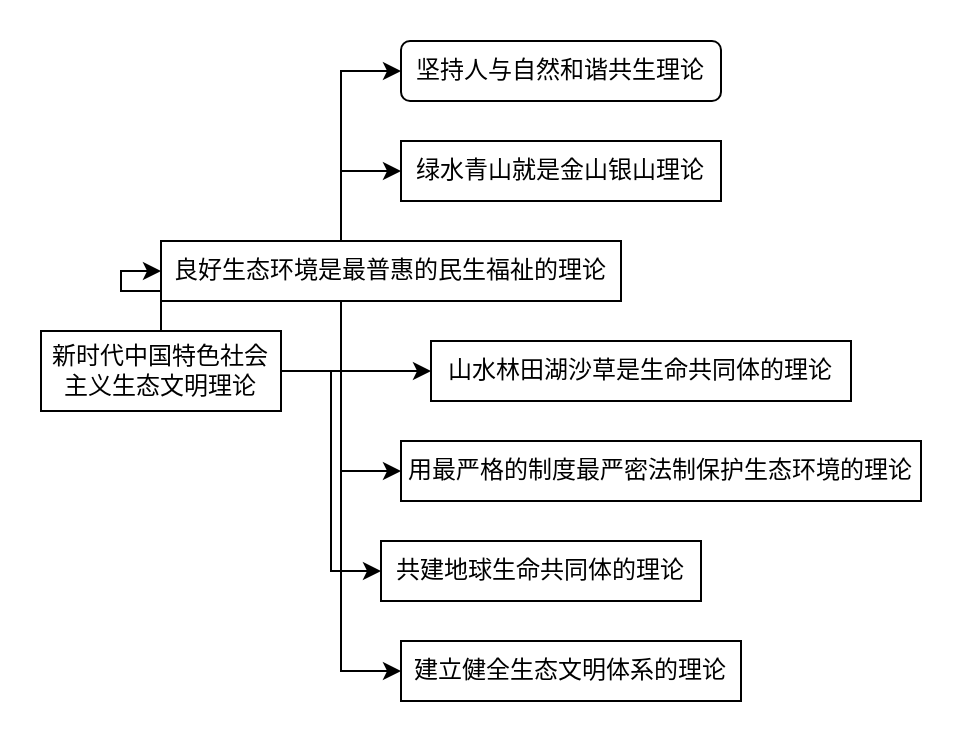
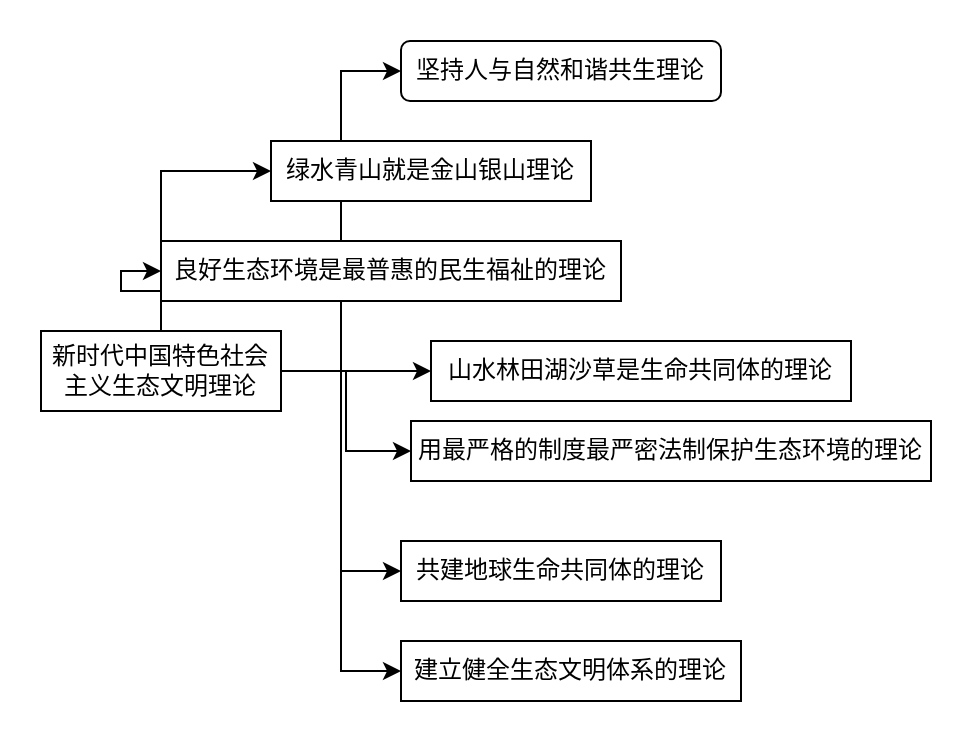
(561, 171) -> (431, 171)
(661, 471) -> (671, 451)
(541, 571) -> (561, 571)
